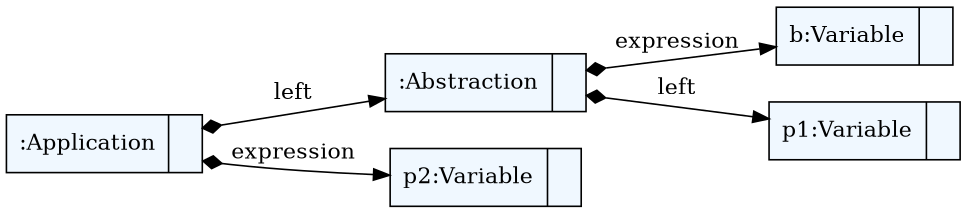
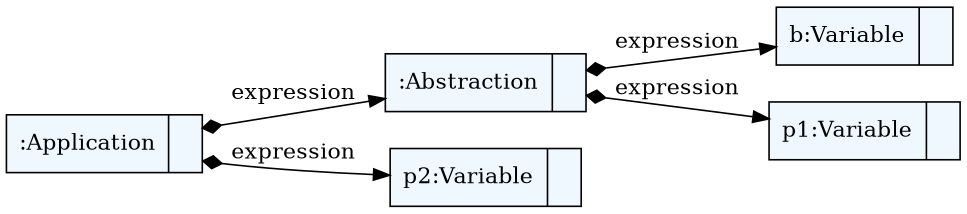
(678, 88) -> (678, 88)
(294, 93) -> (294, 93)
